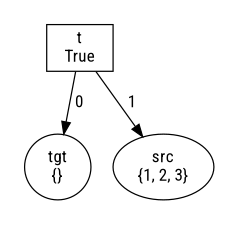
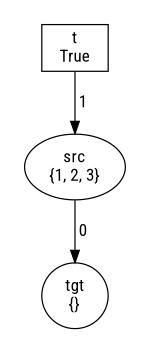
(71, 97) -> (75, 225)
